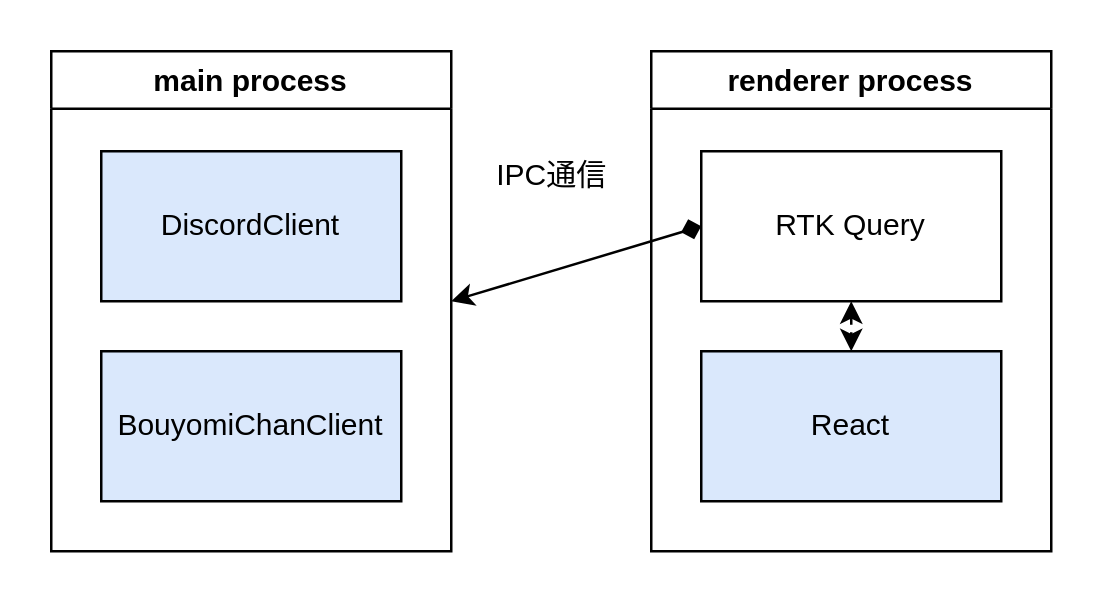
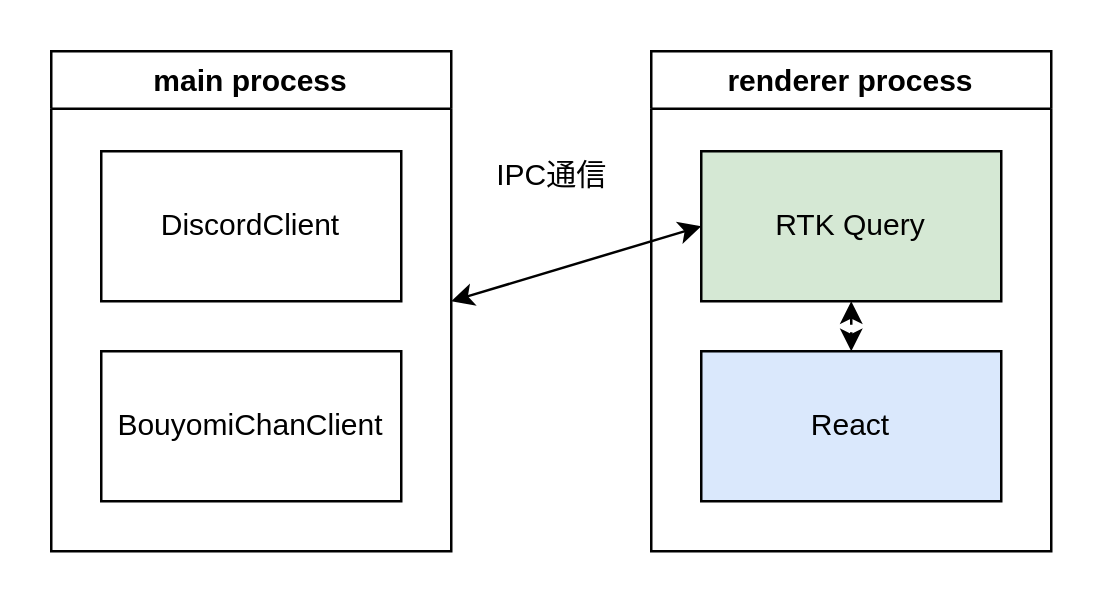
(251, 226) -> (251, 226)
(851, 226) -> (851, 226)
(682, 232) -> (683, 232)
(251, 426) -> (251, 426)
